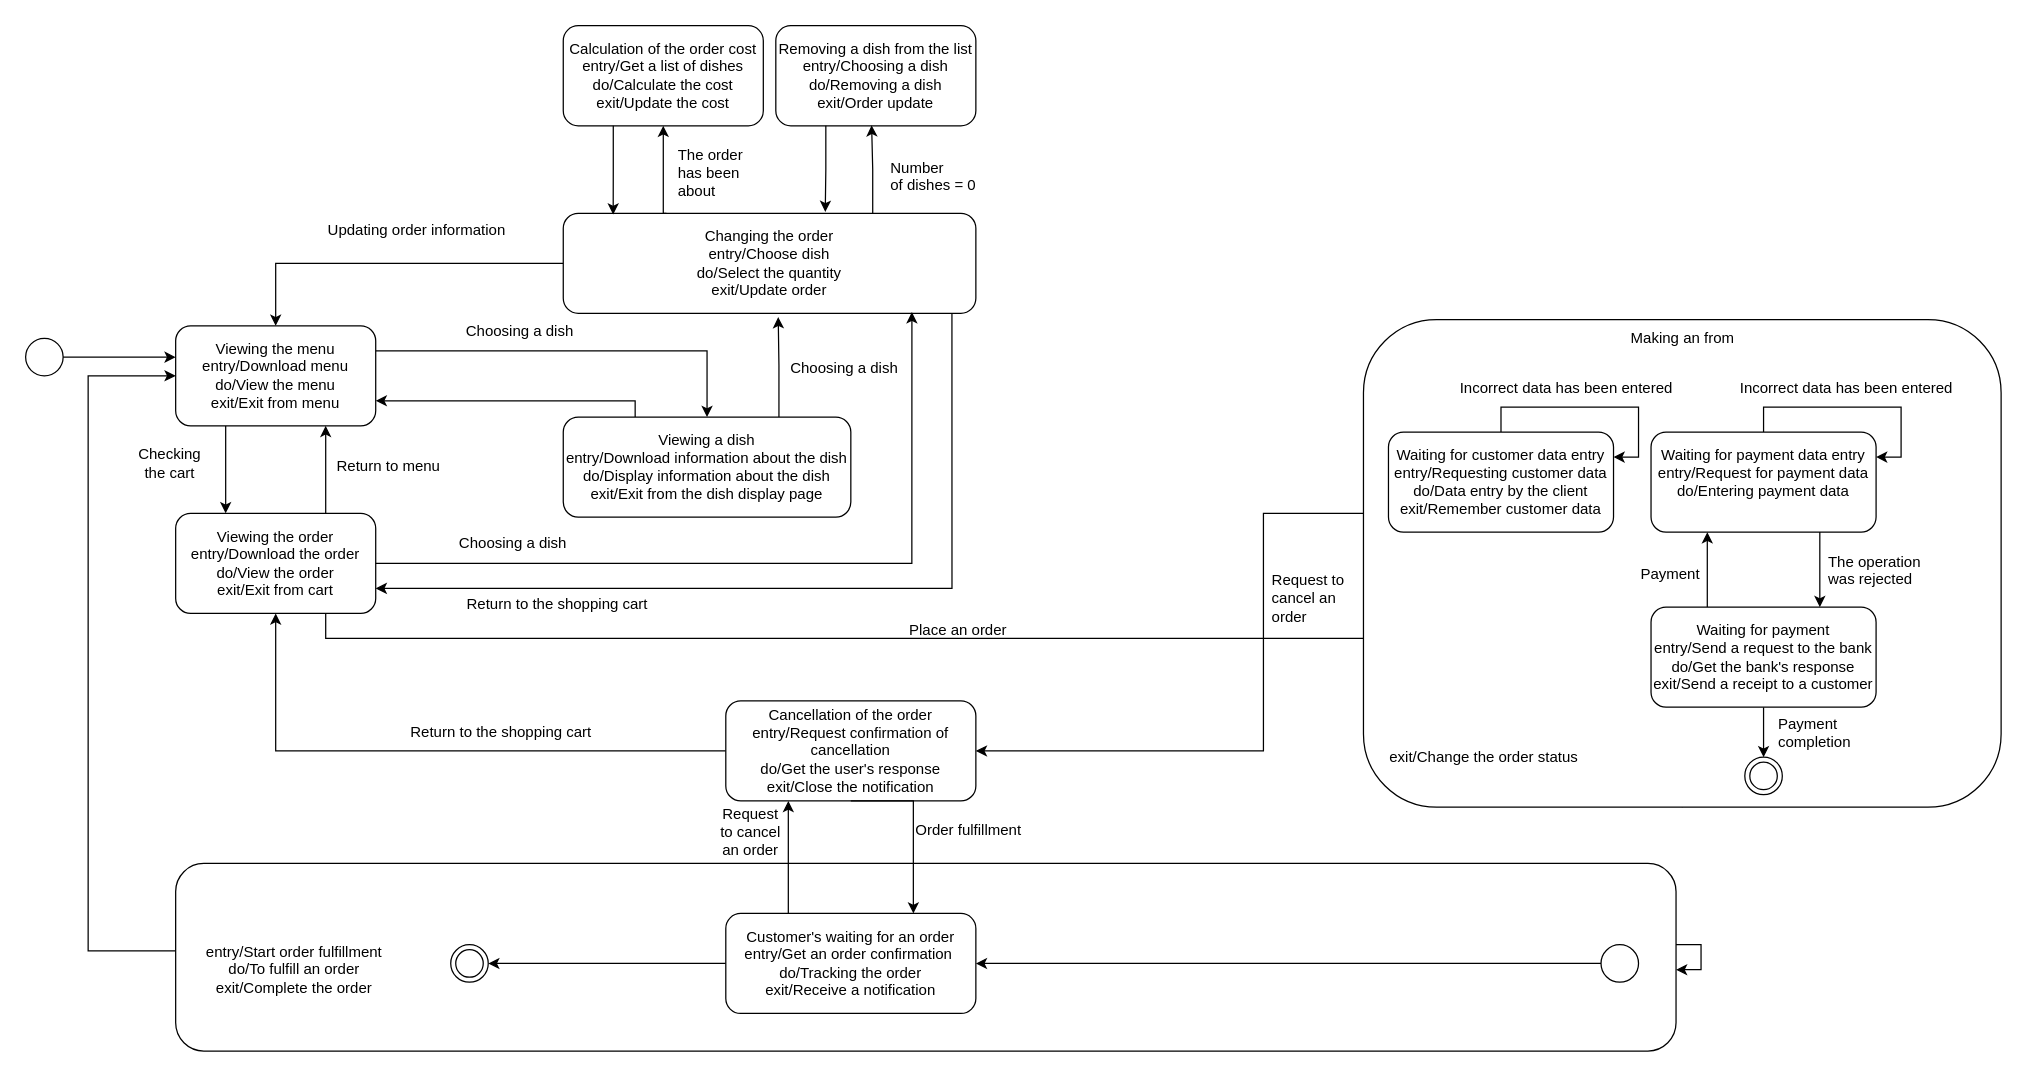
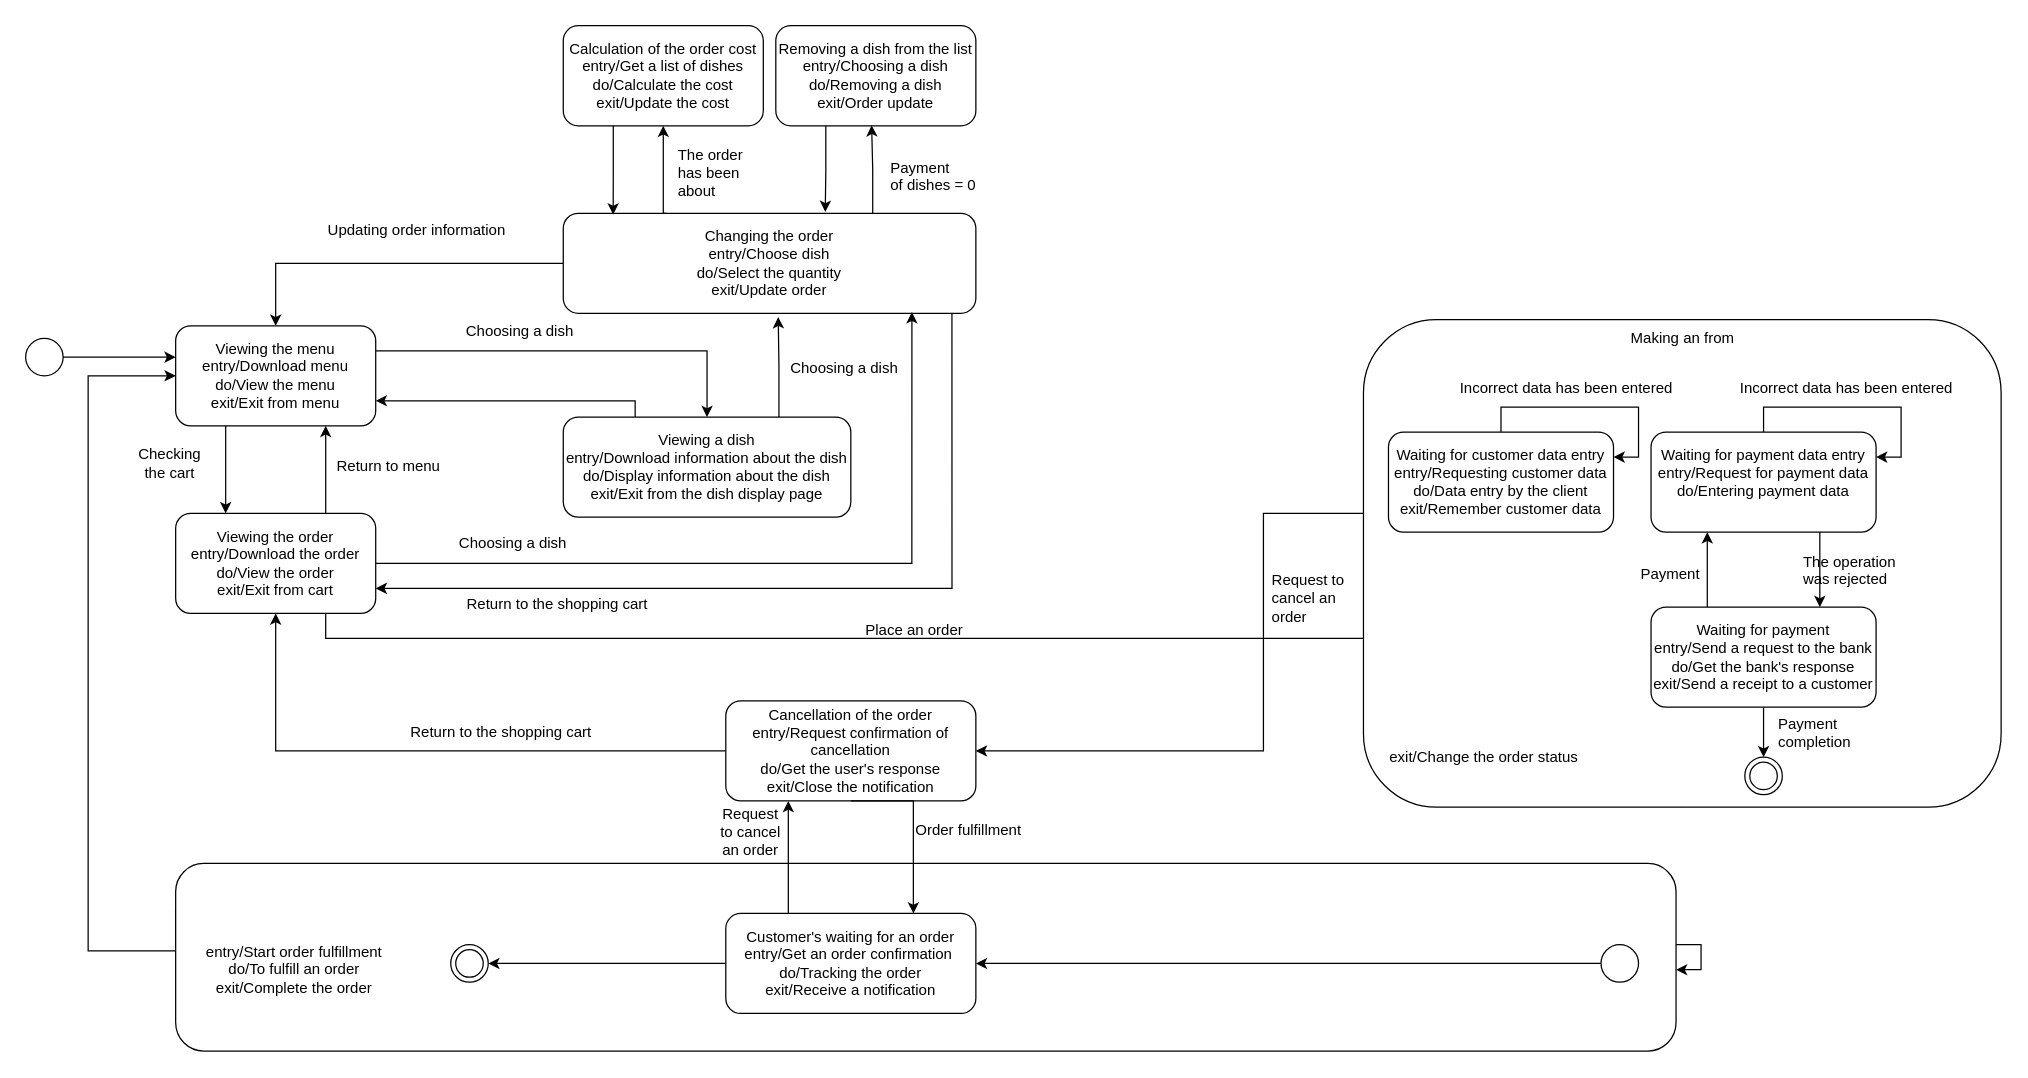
(937, 177) -> (937, 177)
(1876, 569) -> (1851, 569)
(976, 638) -> (932, 638)
